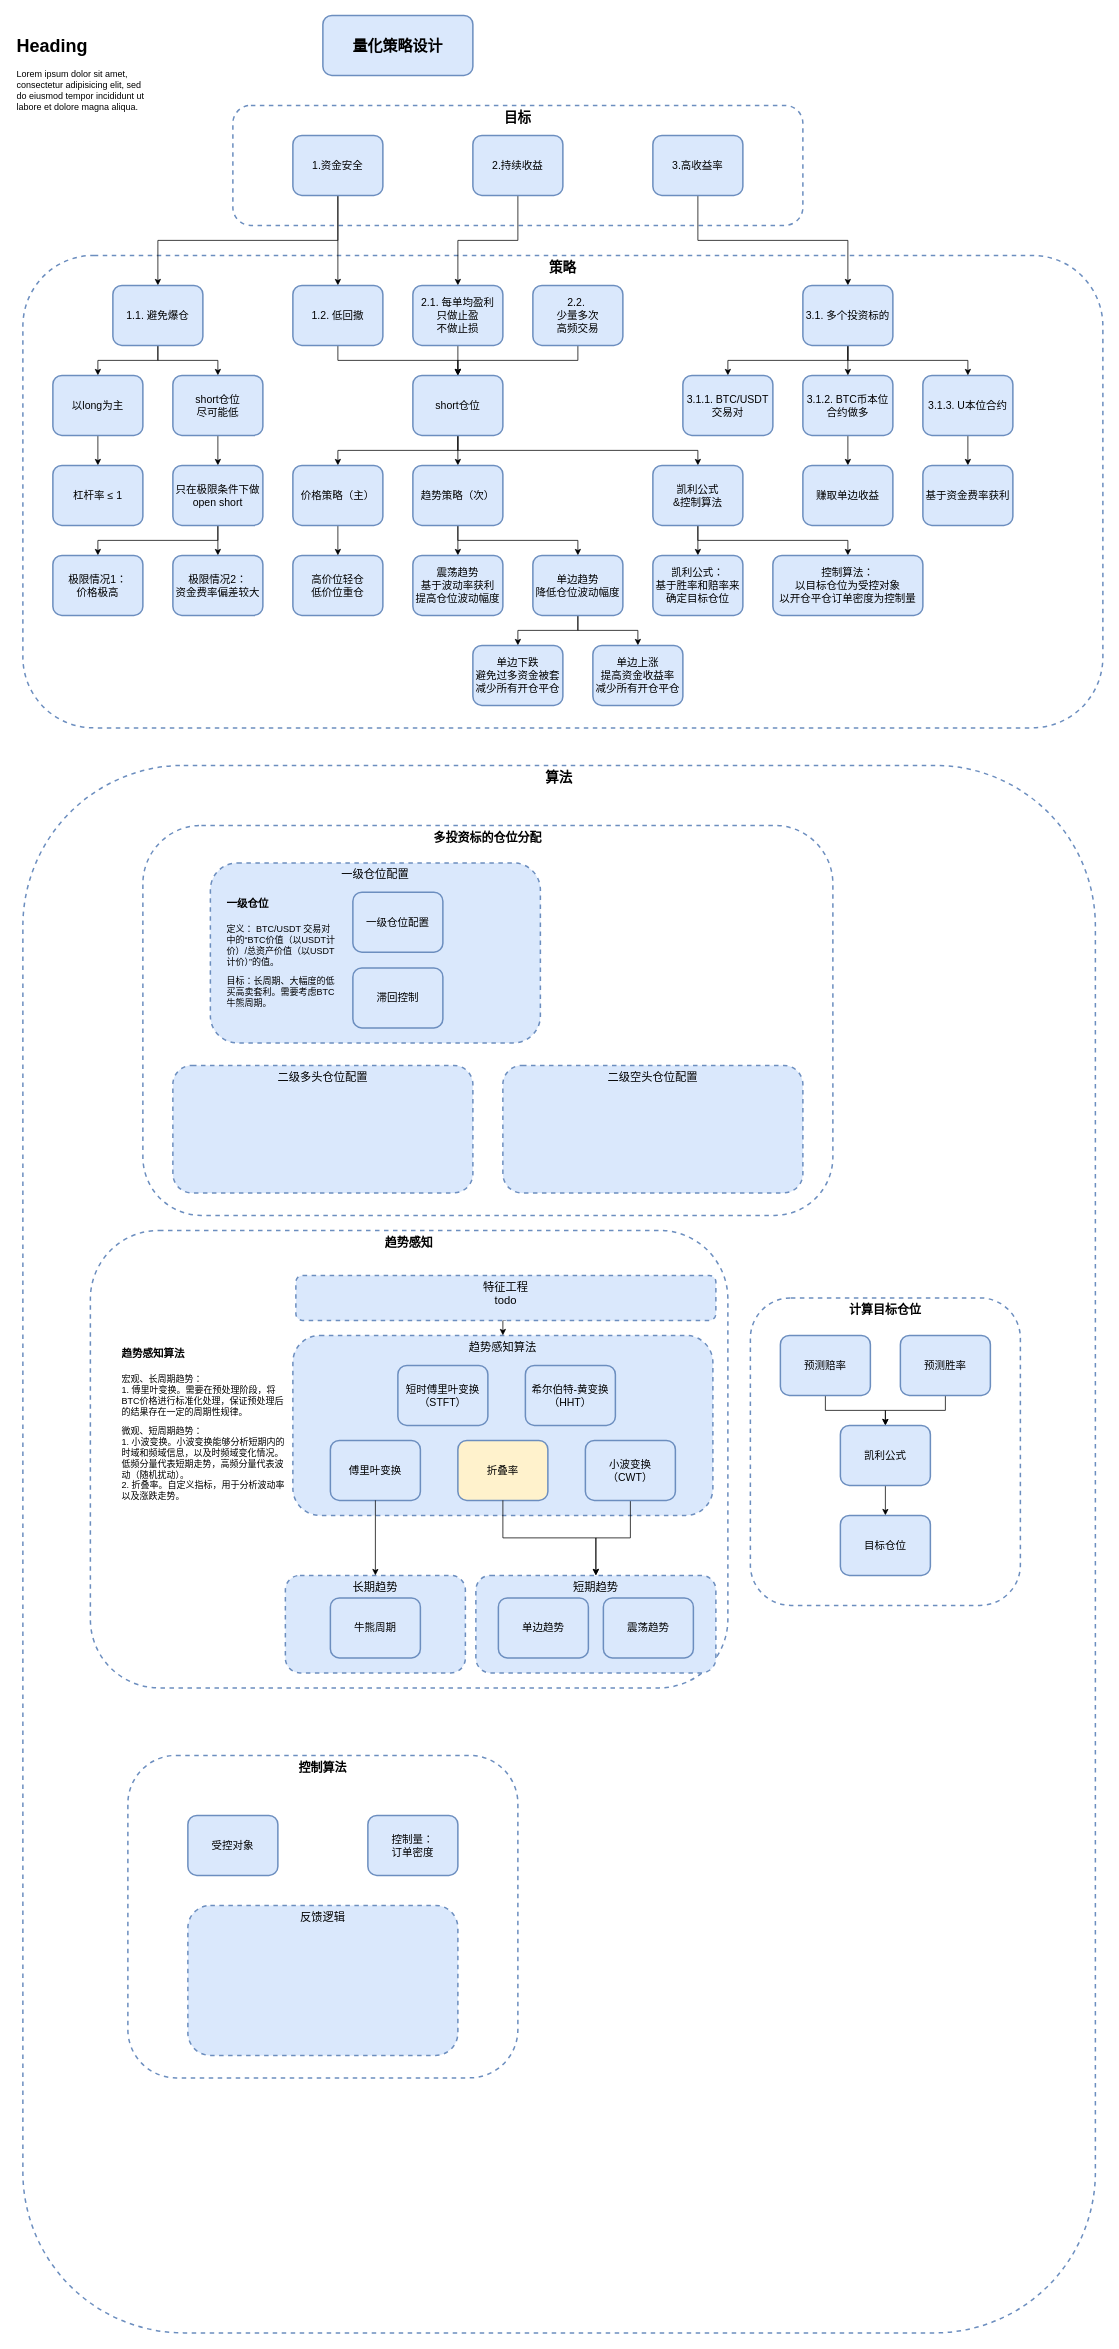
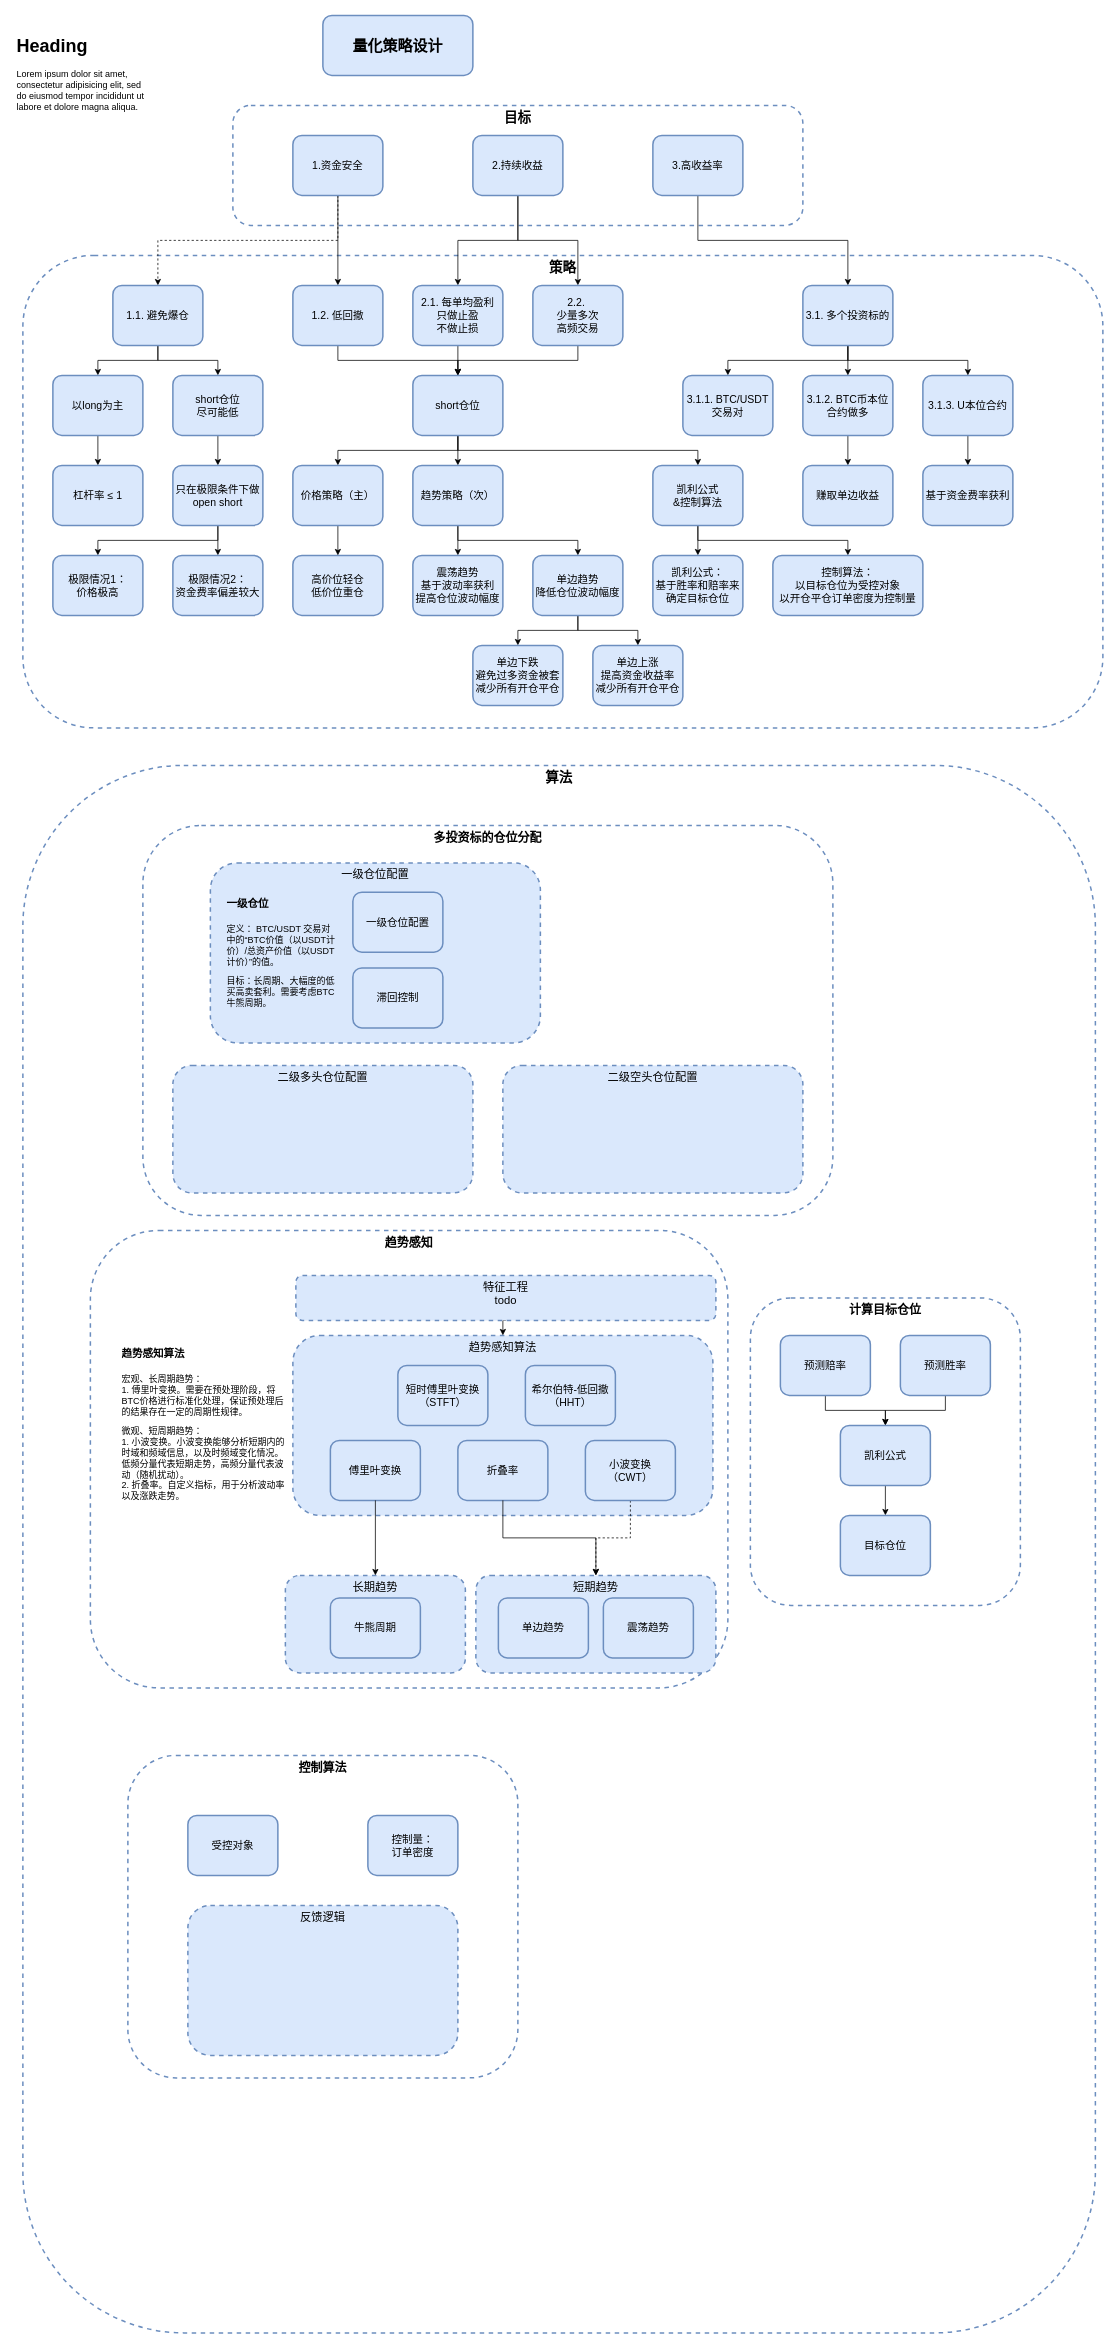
(227, 240) -> (227, 240)
none -> (549, 240)
(570, 1395) -> (570, 1395)
(503, 1470) -> (503, 1470)
(630, 1536) -> (630, 1536)
